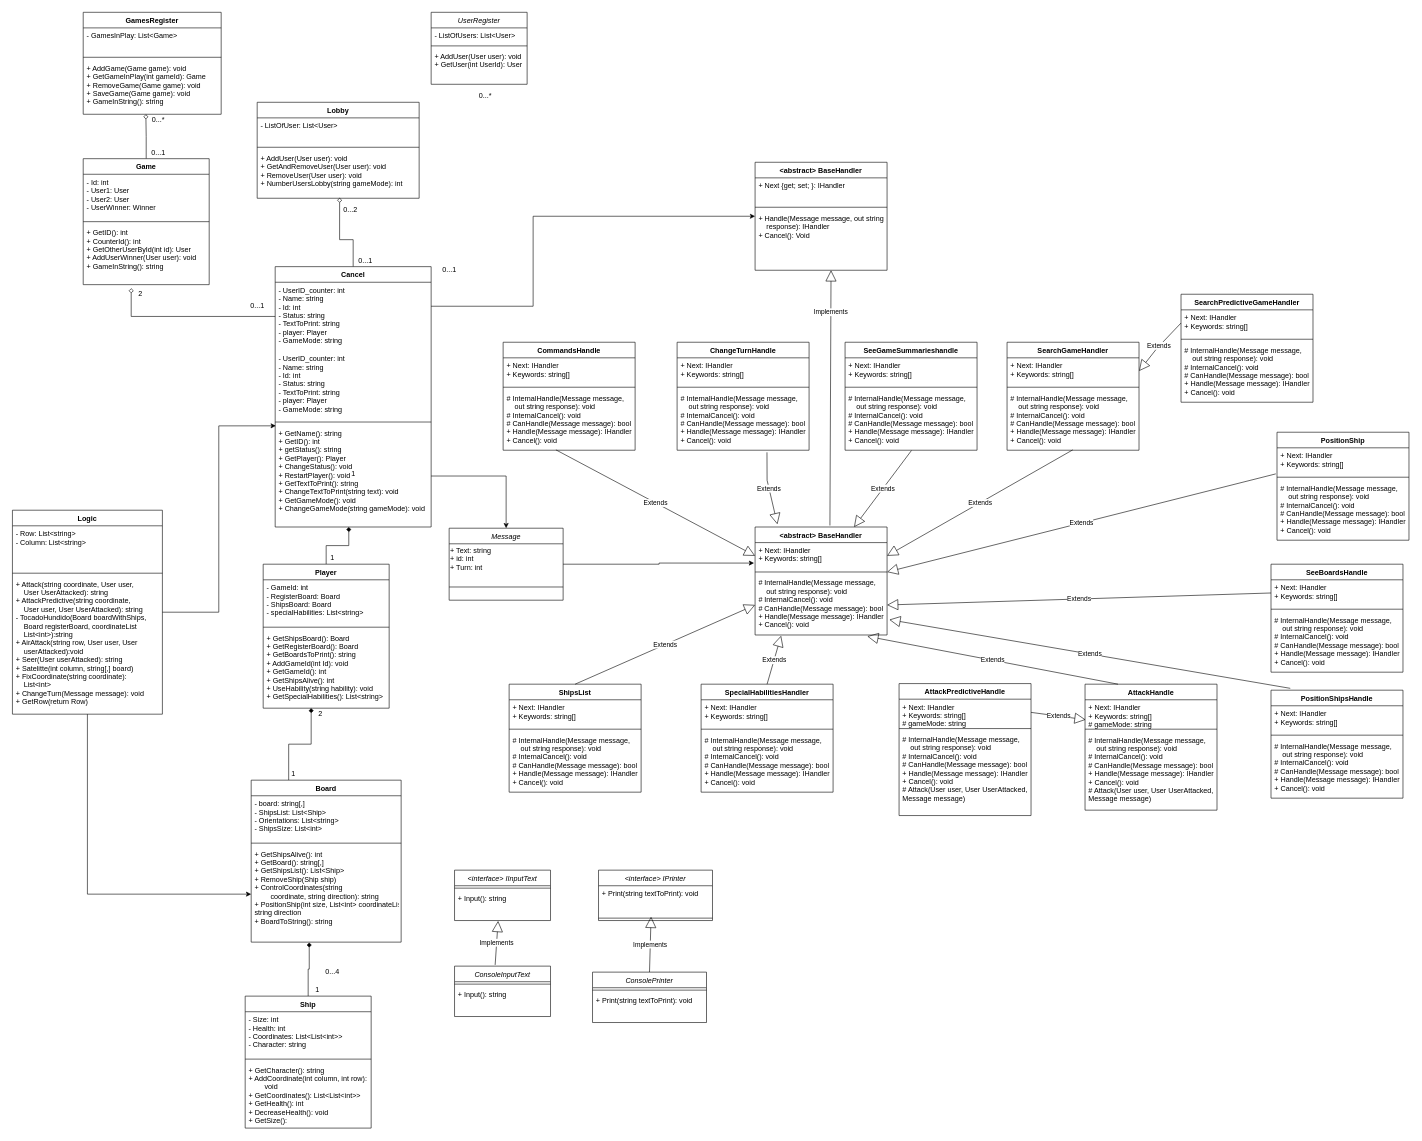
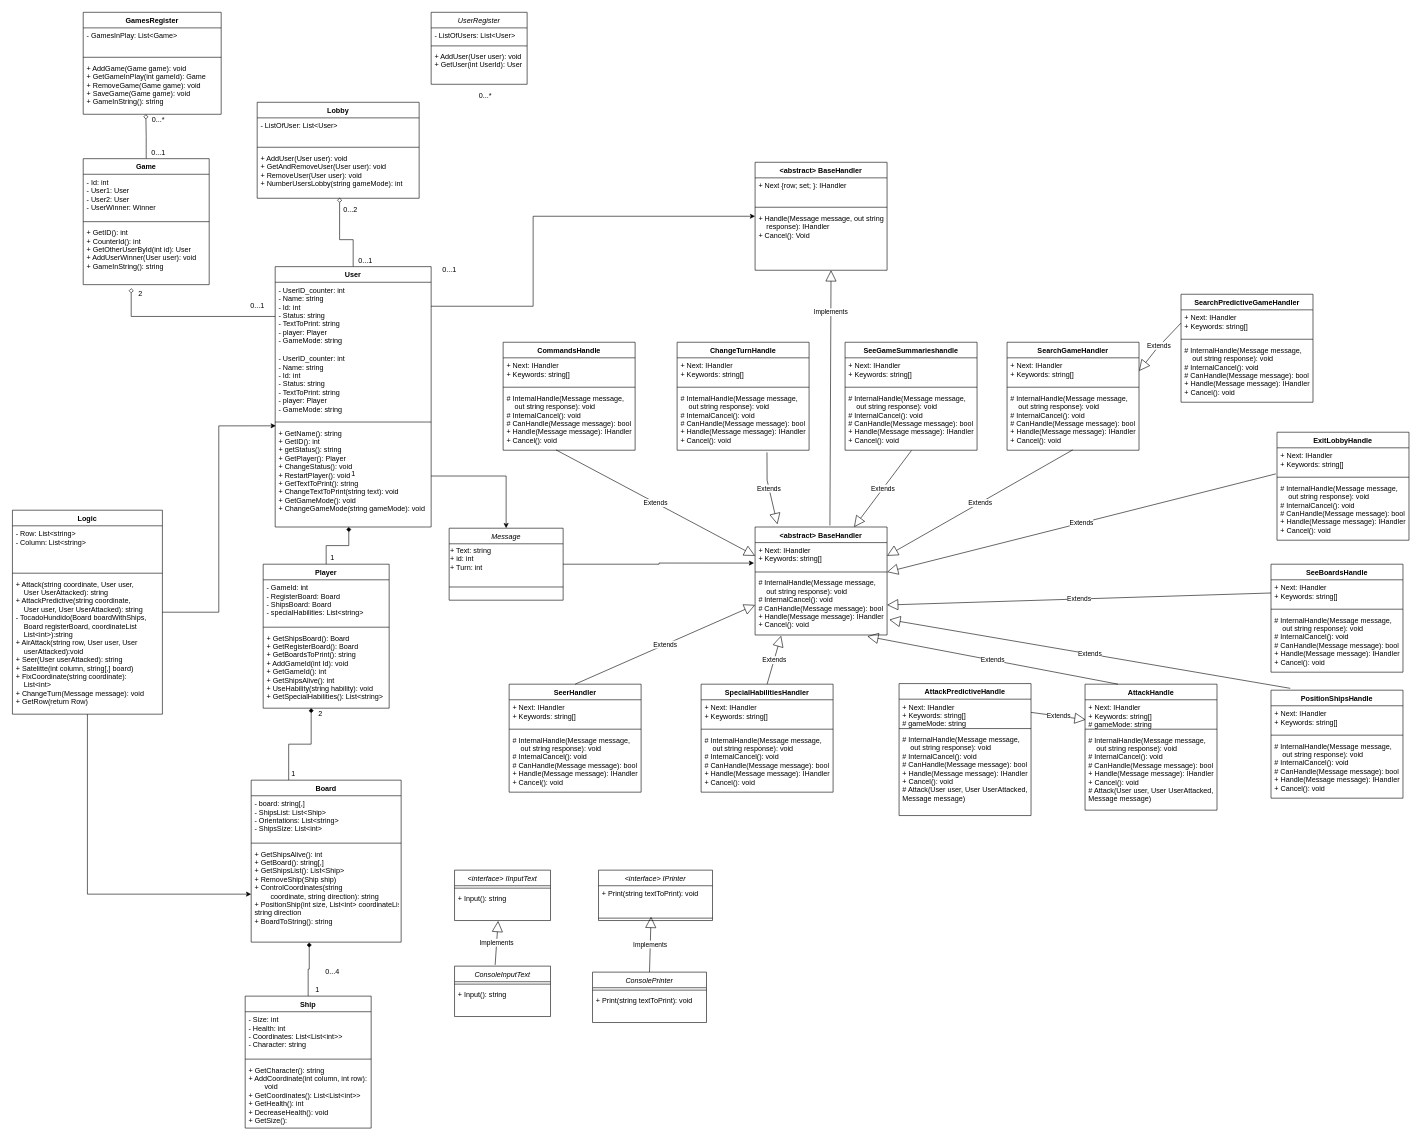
(808, 186) -> (808, 186)
(353, 275) -> (353, 275)
(1343, 440) -> (1343, 440)
(575, 692) -> (575, 692)
